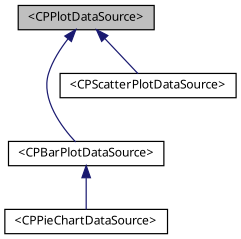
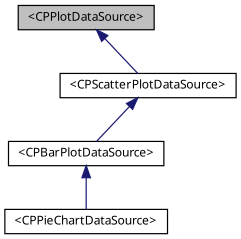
(47, 92) -> (113, 124)
